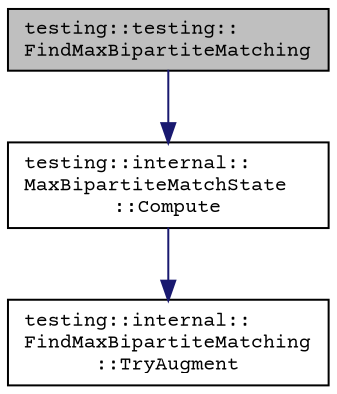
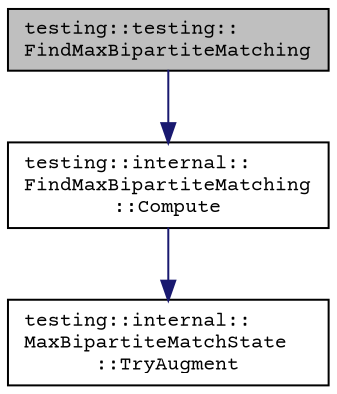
(168, 185) -> (168, 185)
(168, 343) -> (168, 343)
